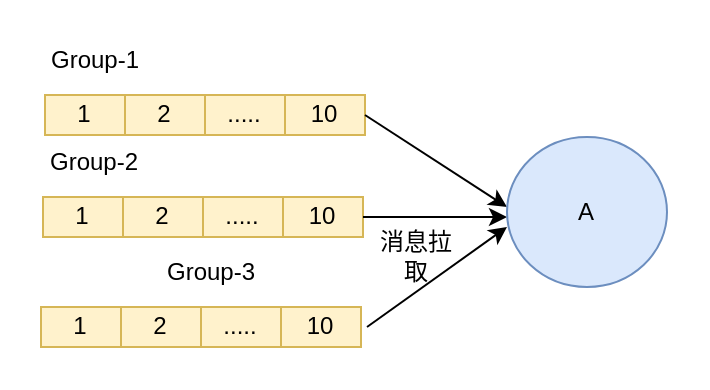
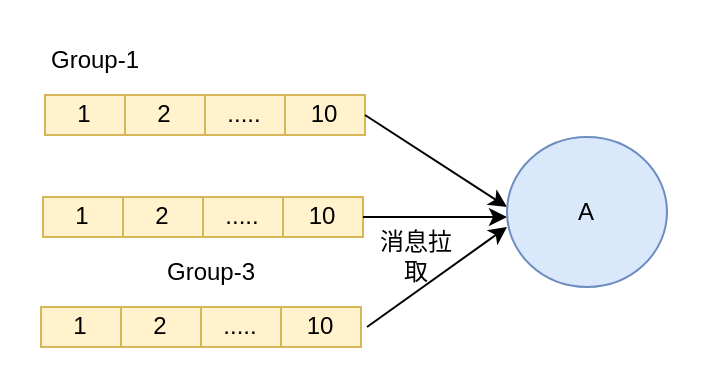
(95, 163) -> none
